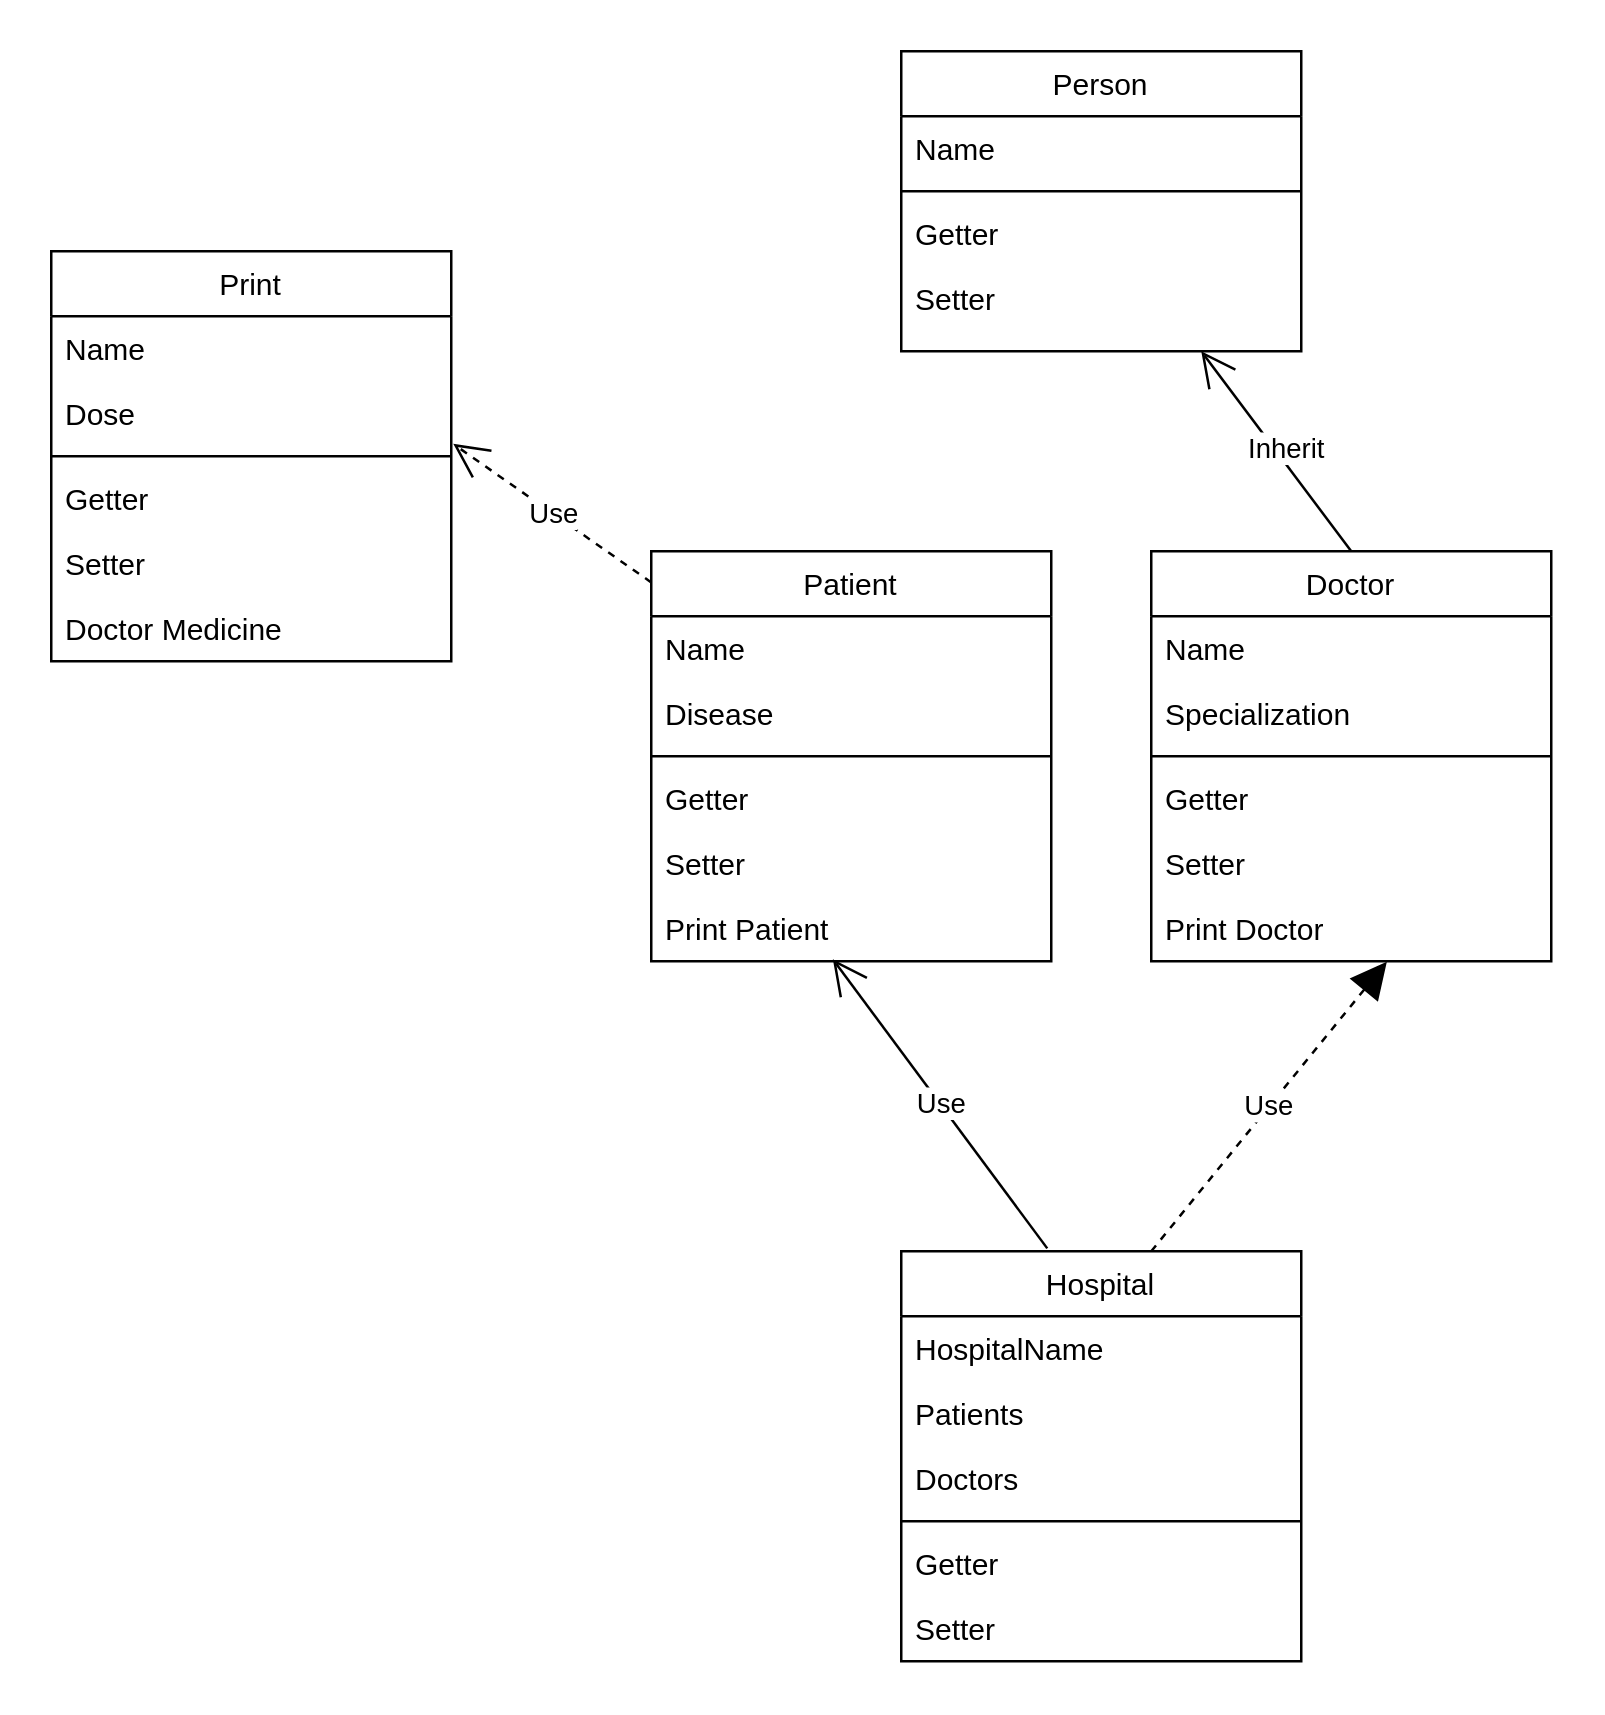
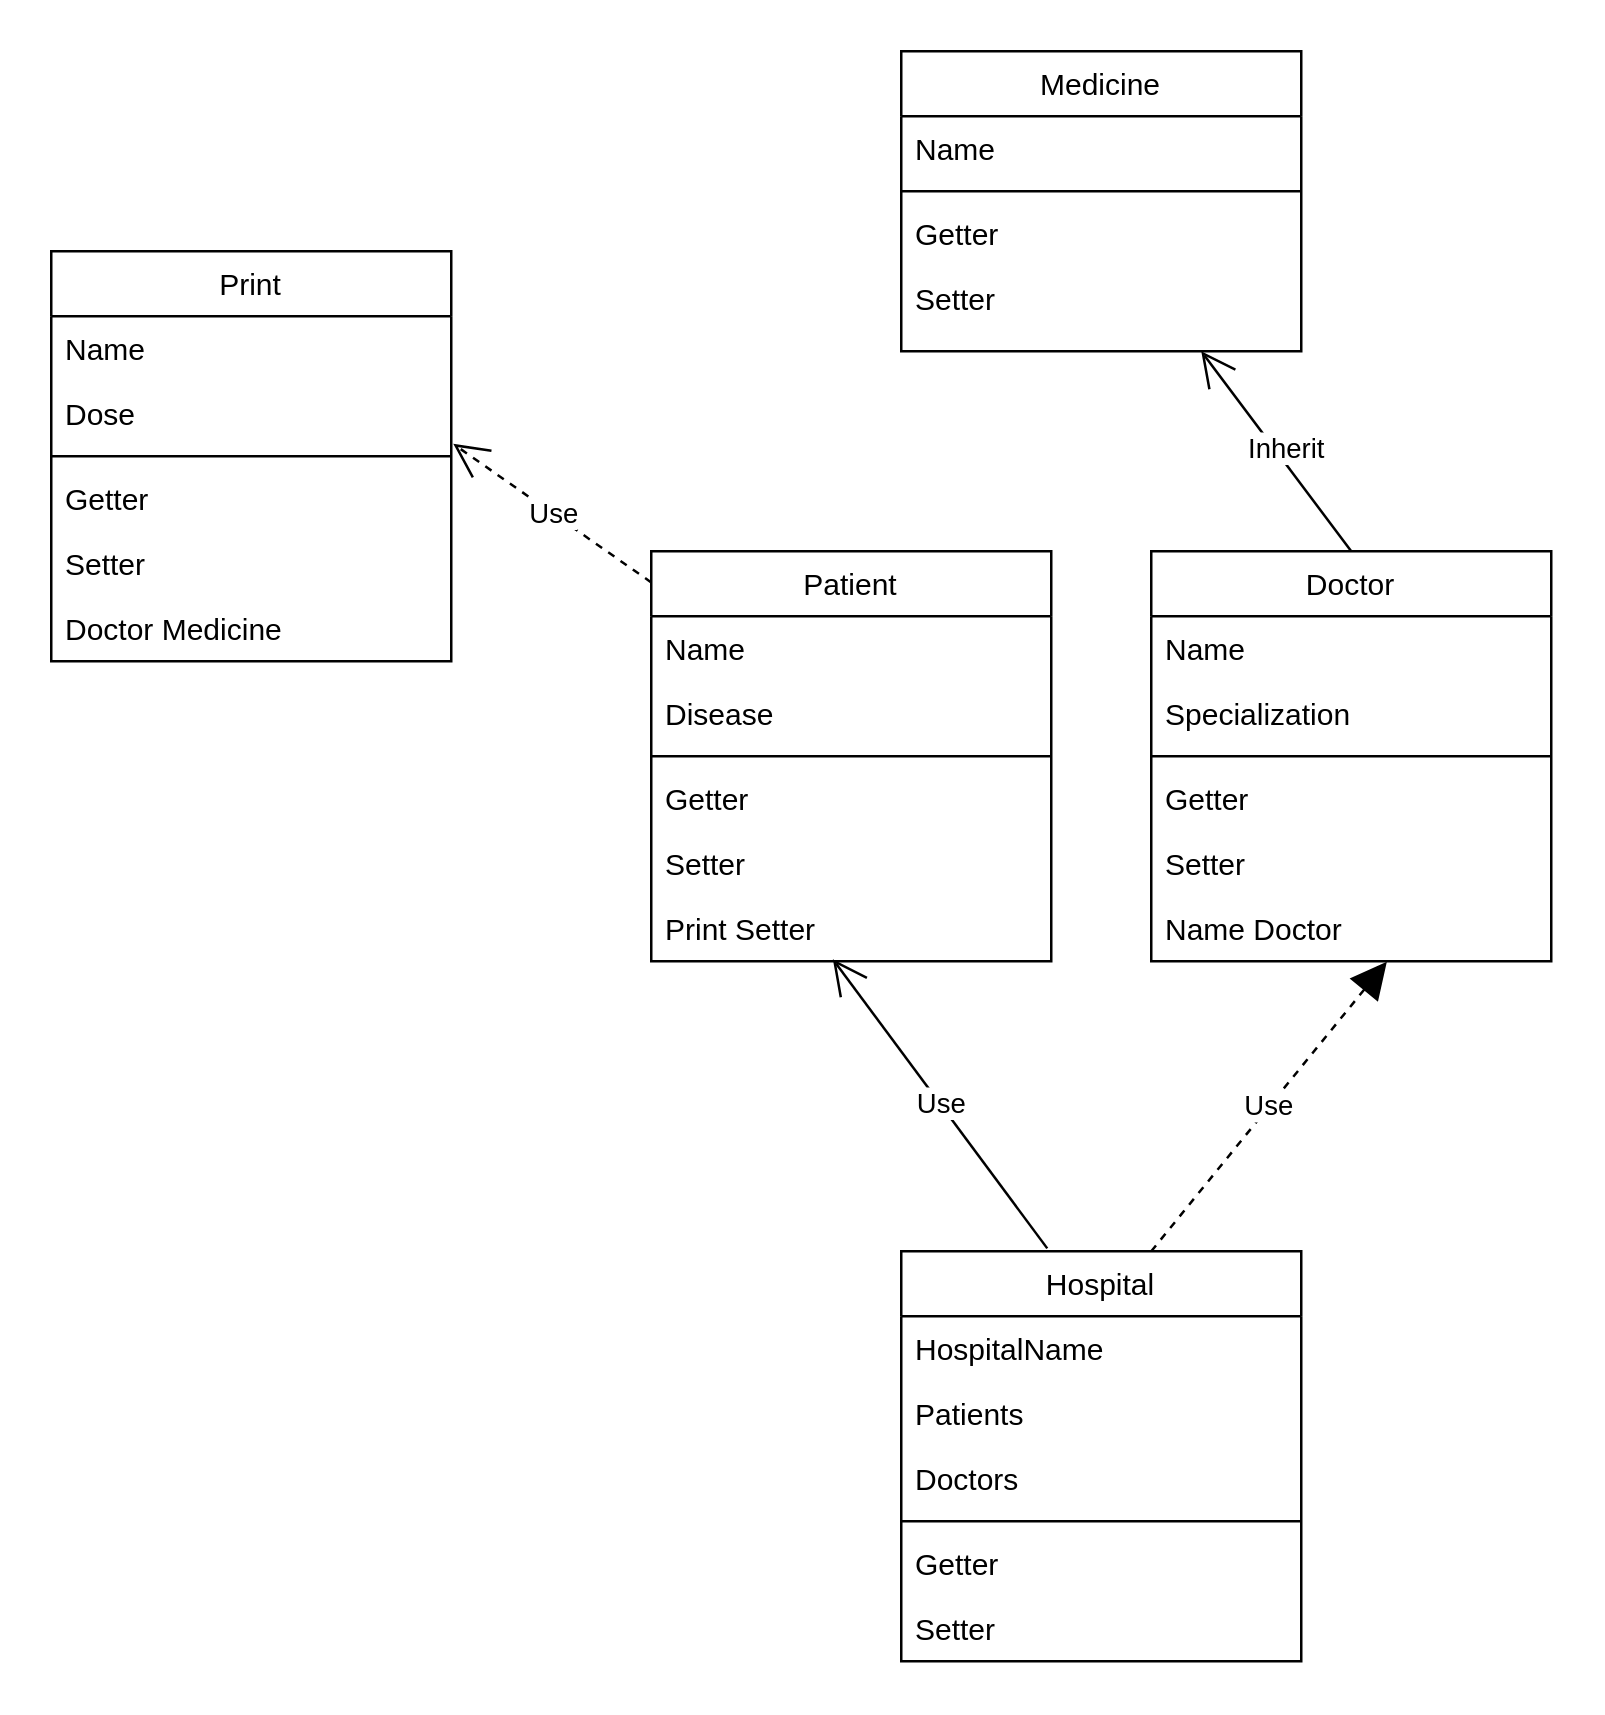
(1100, 85) -> (1100, 85)
(763, 930) -> (758, 930)
(1258, 930) -> (1254, 930)
